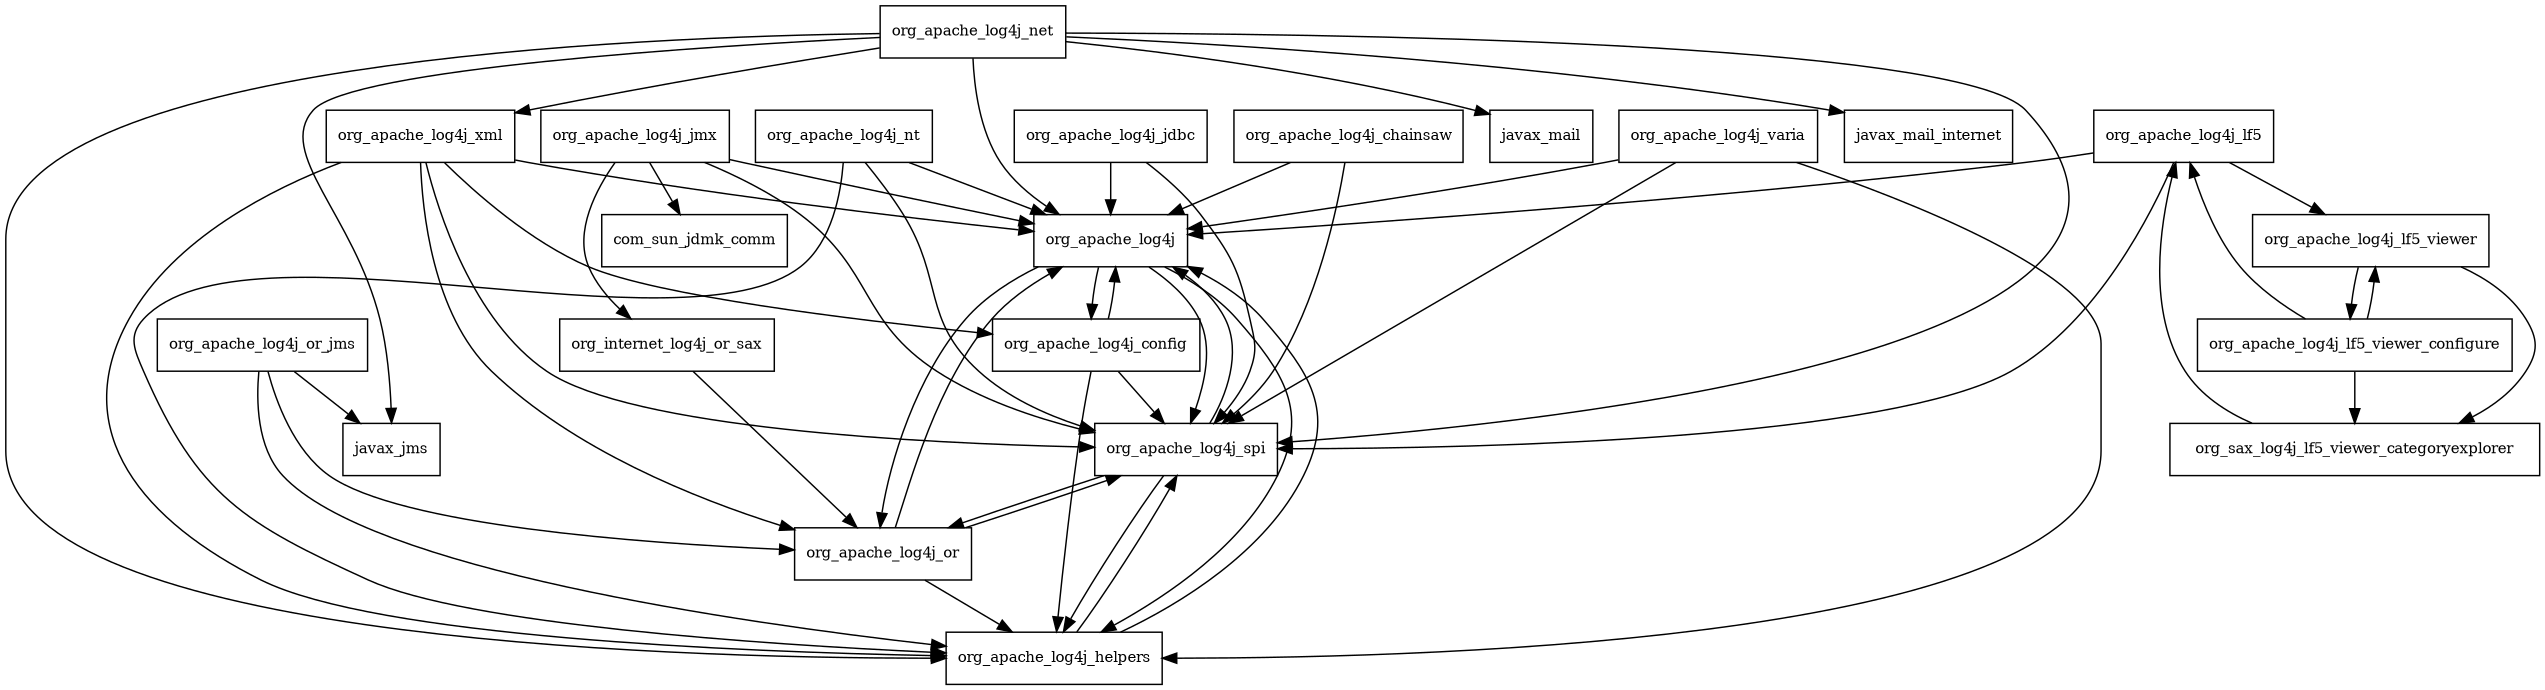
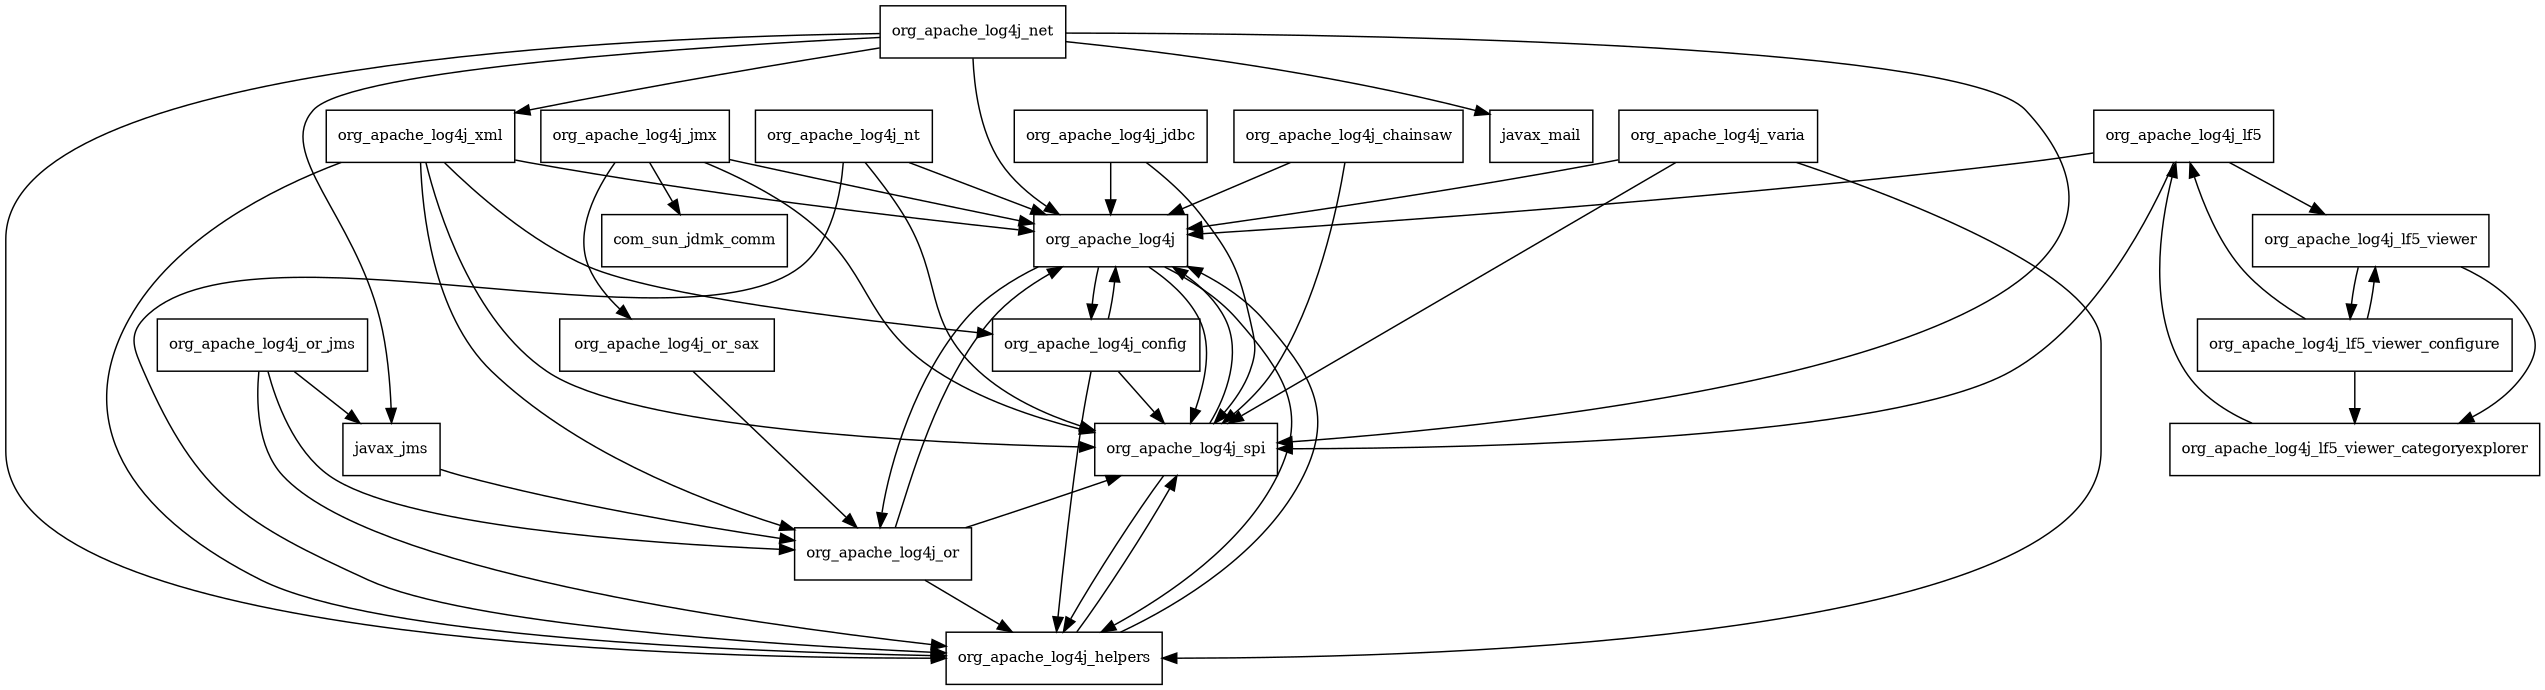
(1929, 136) -> none
(667, 345) -> (667, 345)
(2355, 450) -> (2355, 450)
(1033, 499) -> (609, 509)
